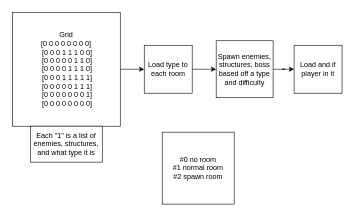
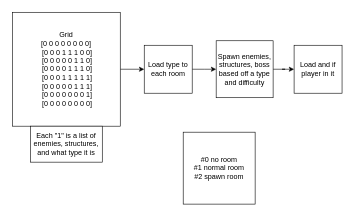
(198, 168) -> (219, 168)
